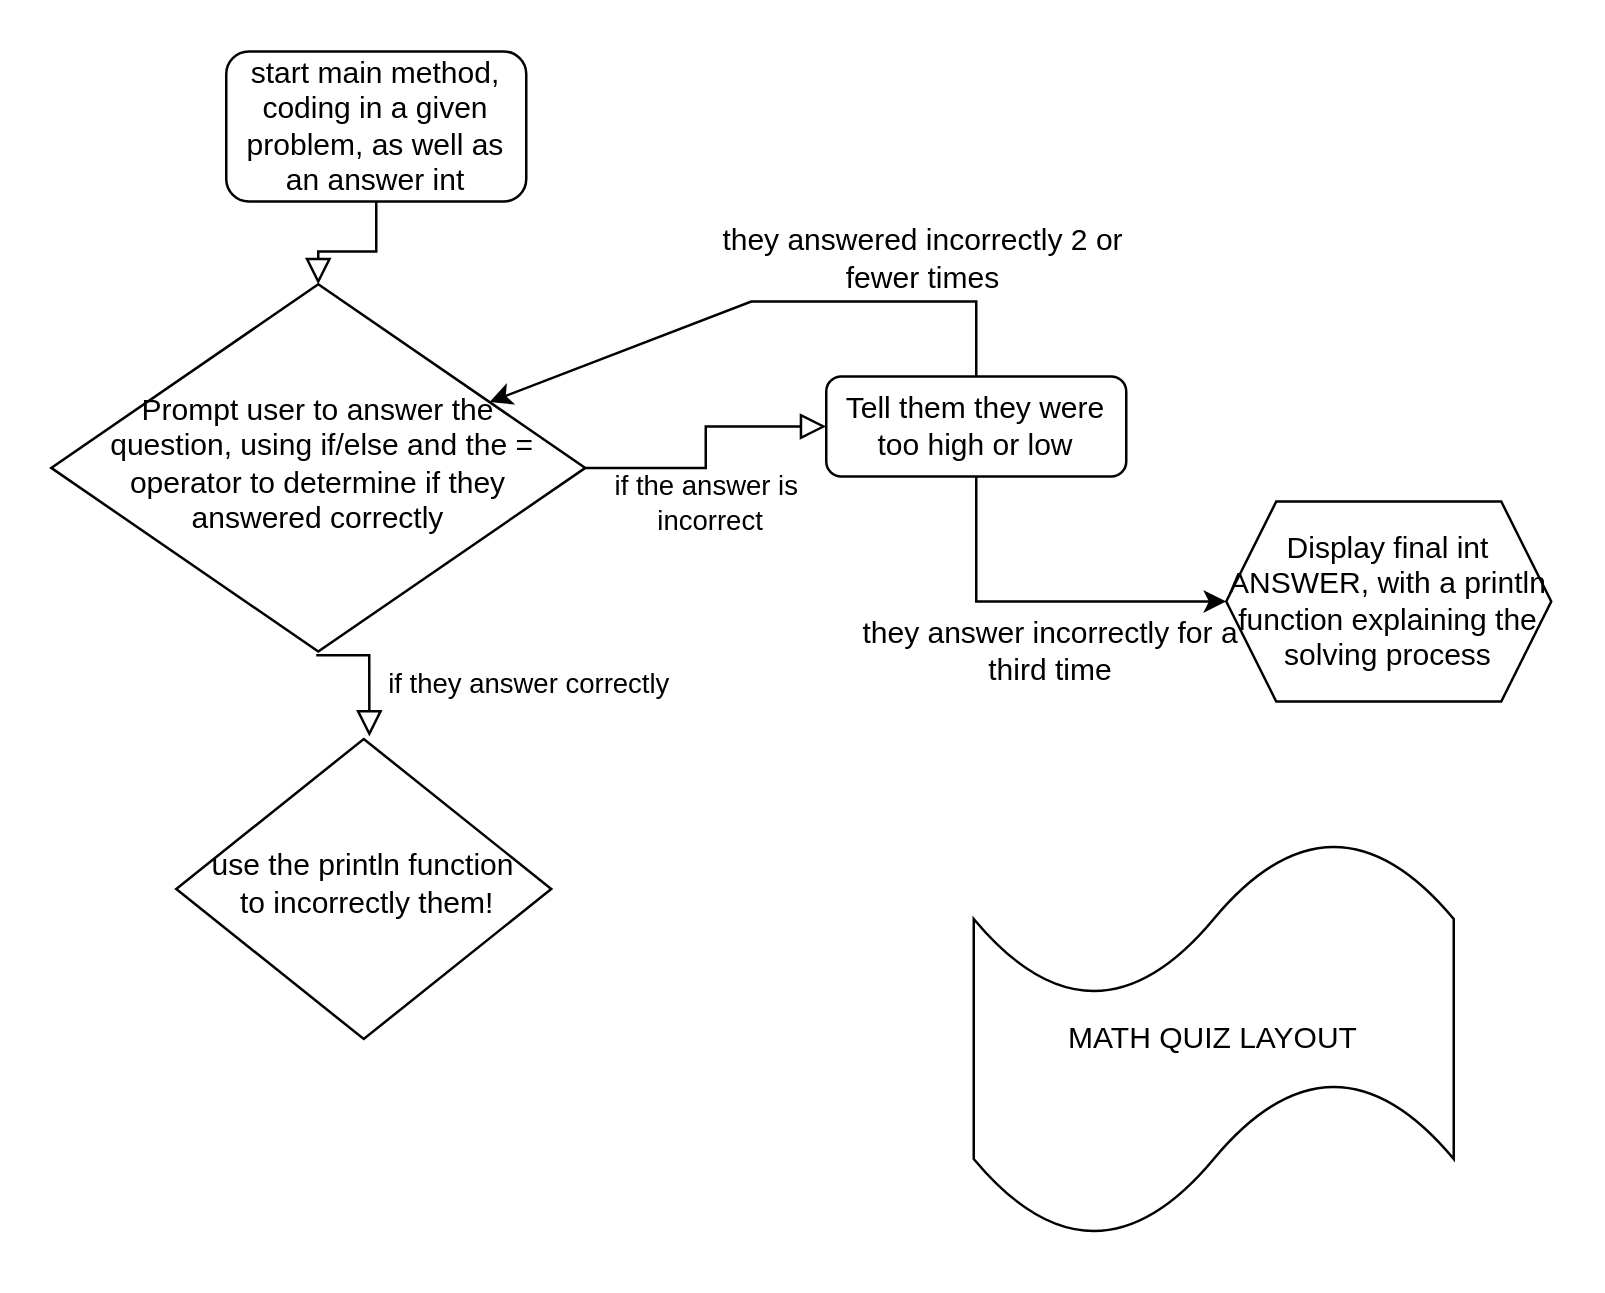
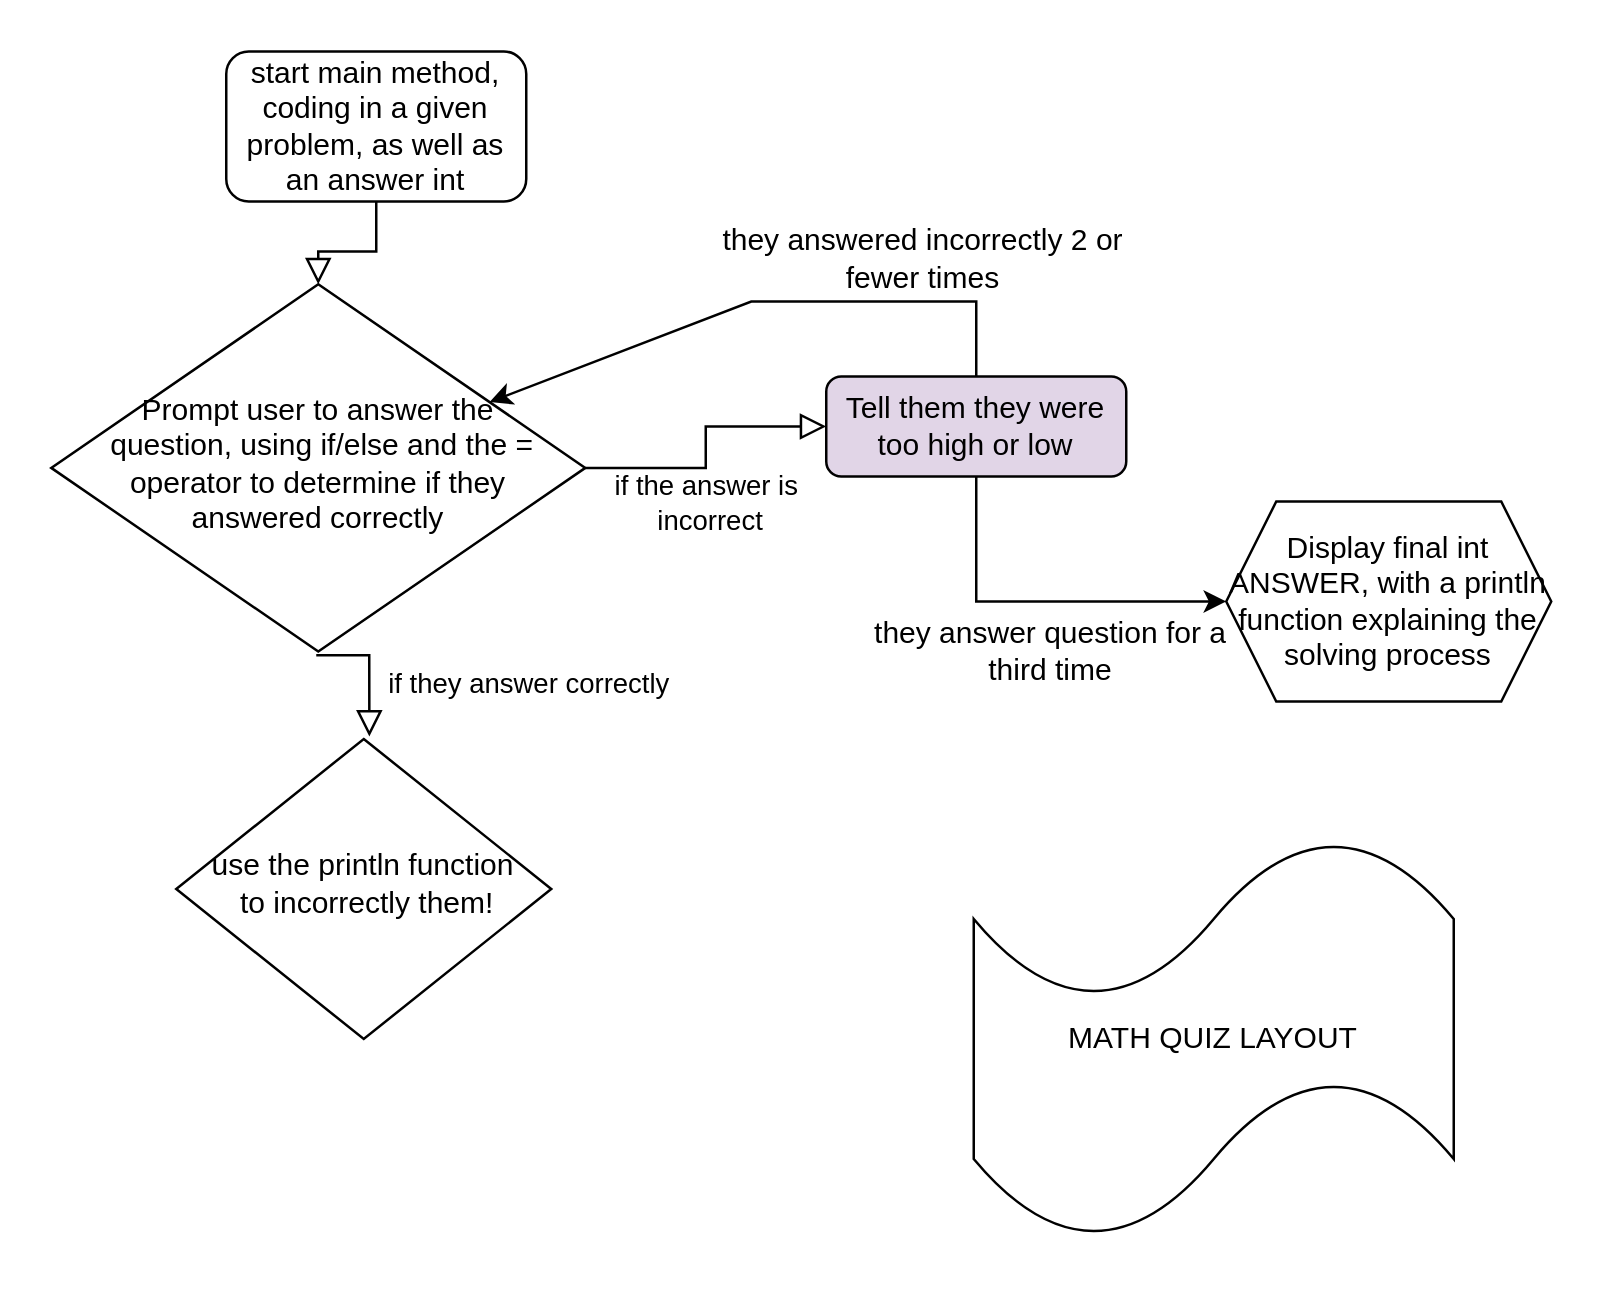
(976, 426) -> (976, 426)
(1051, 651) -> (1051, 651)
